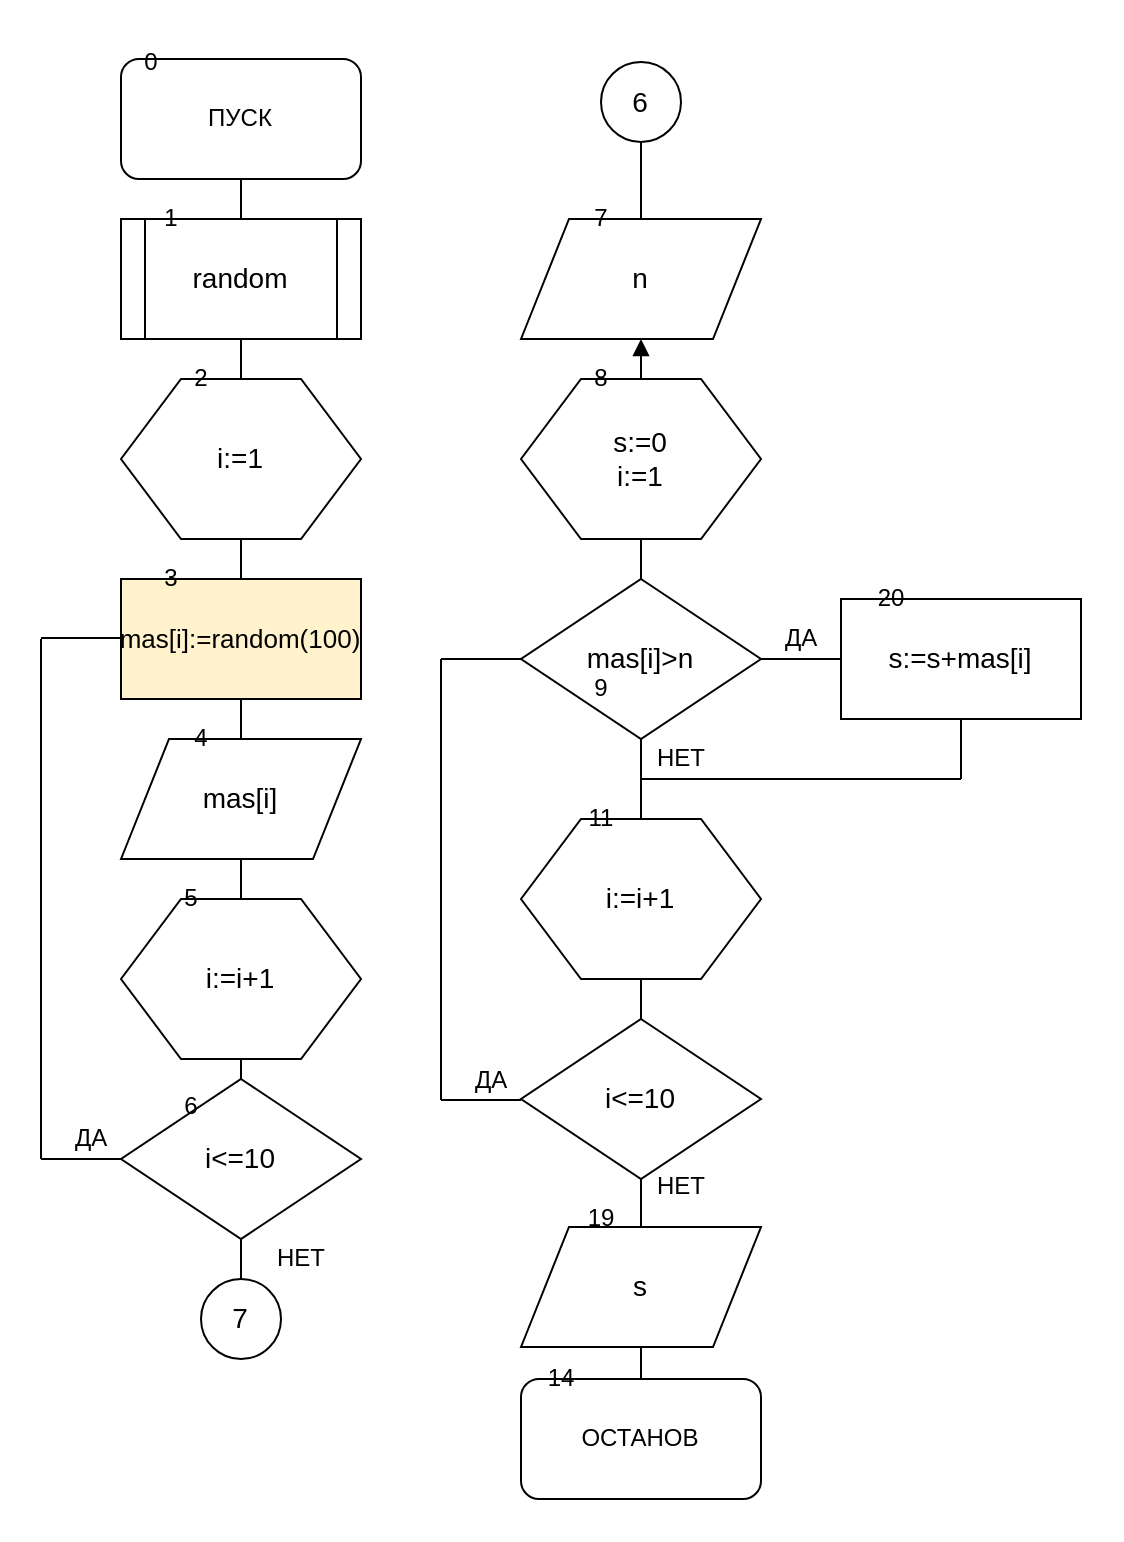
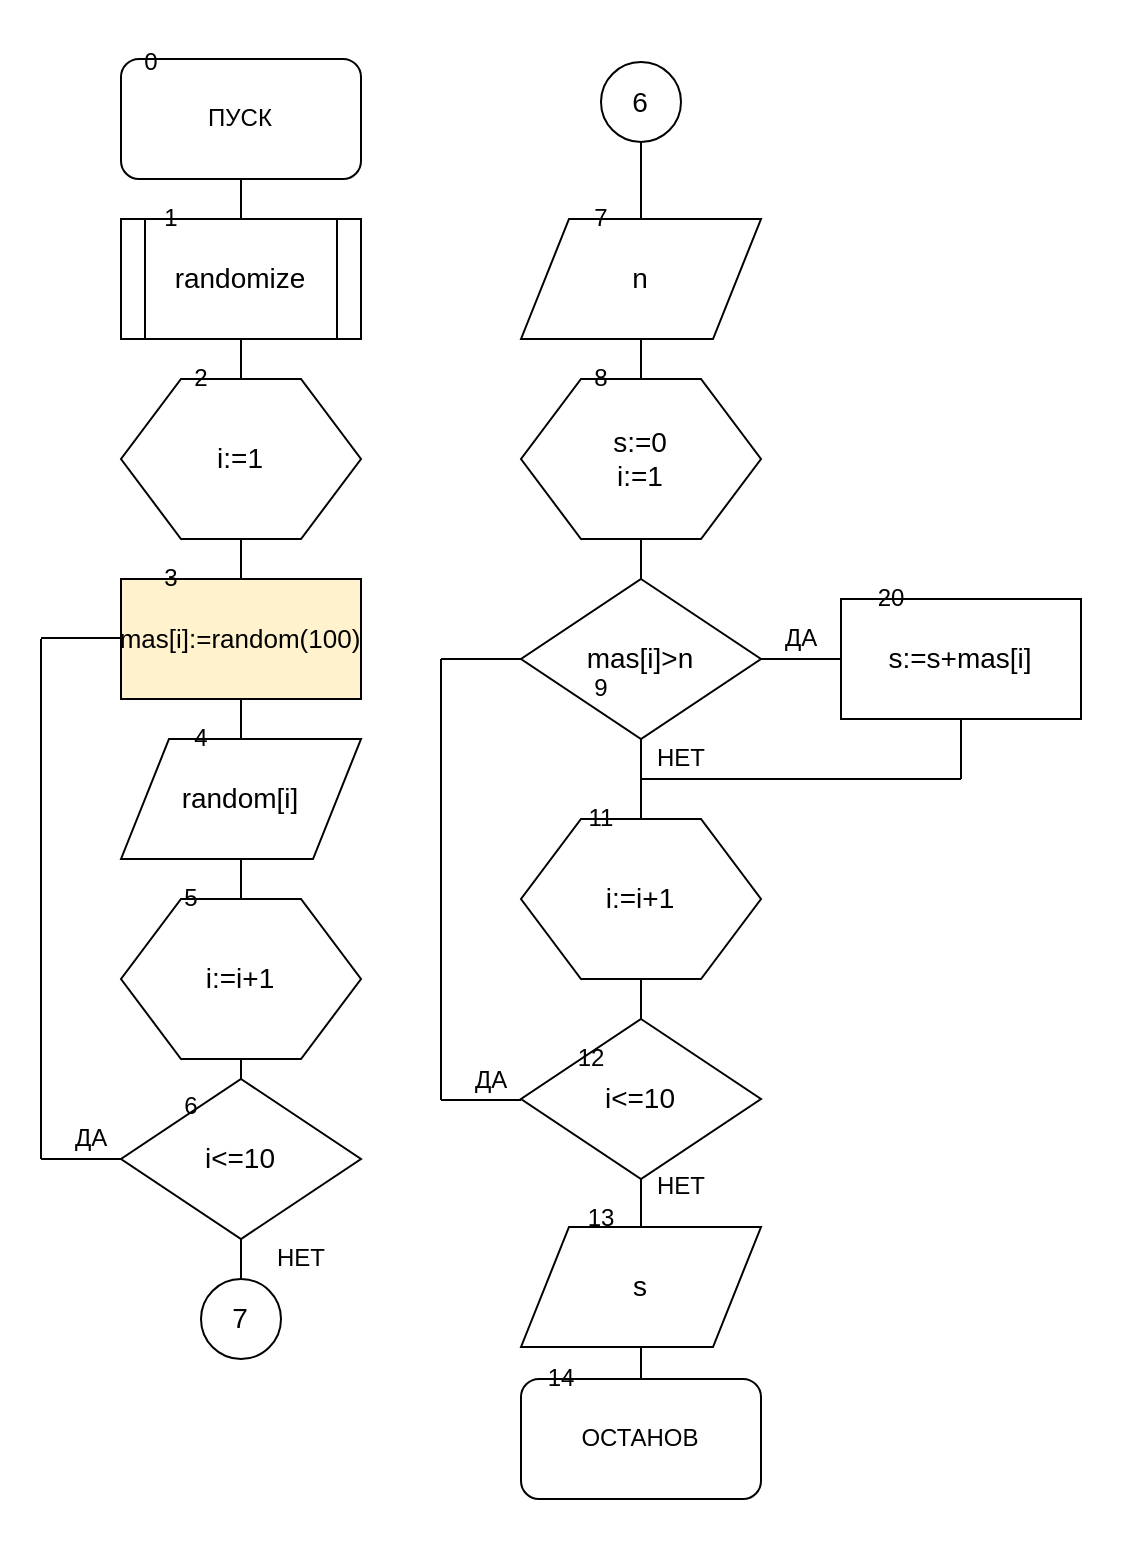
(241, 279) -> (241, 279)
(641, 356) -> (641, 349)
(241, 799) -> (241, 799)
none -> (591, 1059)
(602, 1219) -> (602, 1219)
